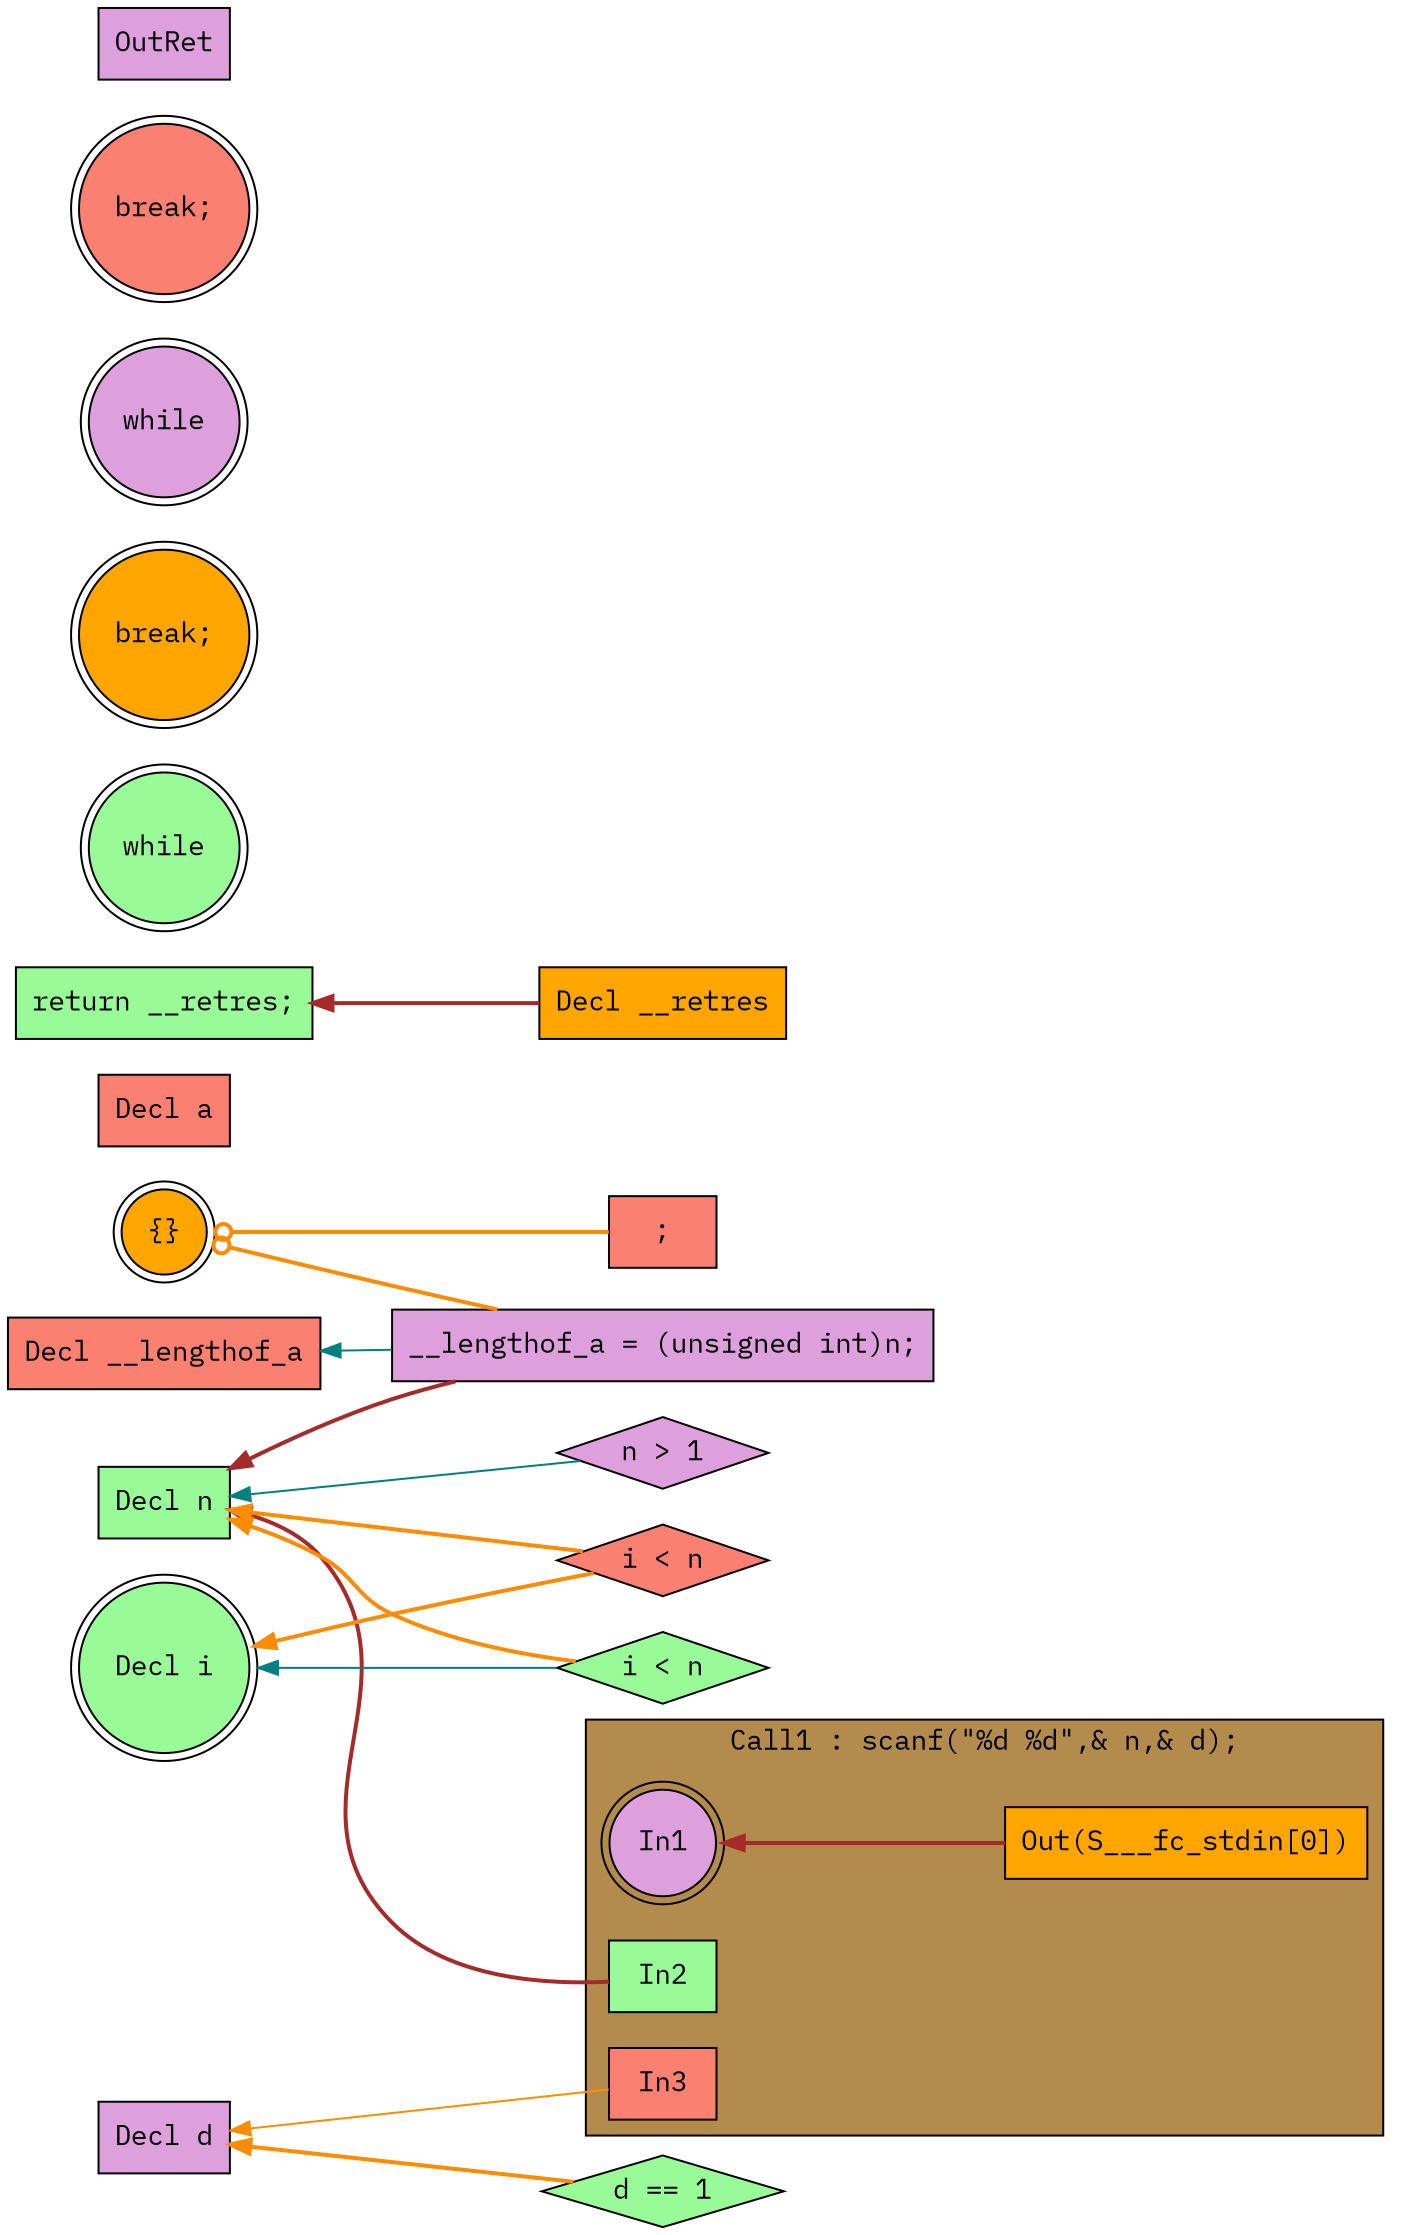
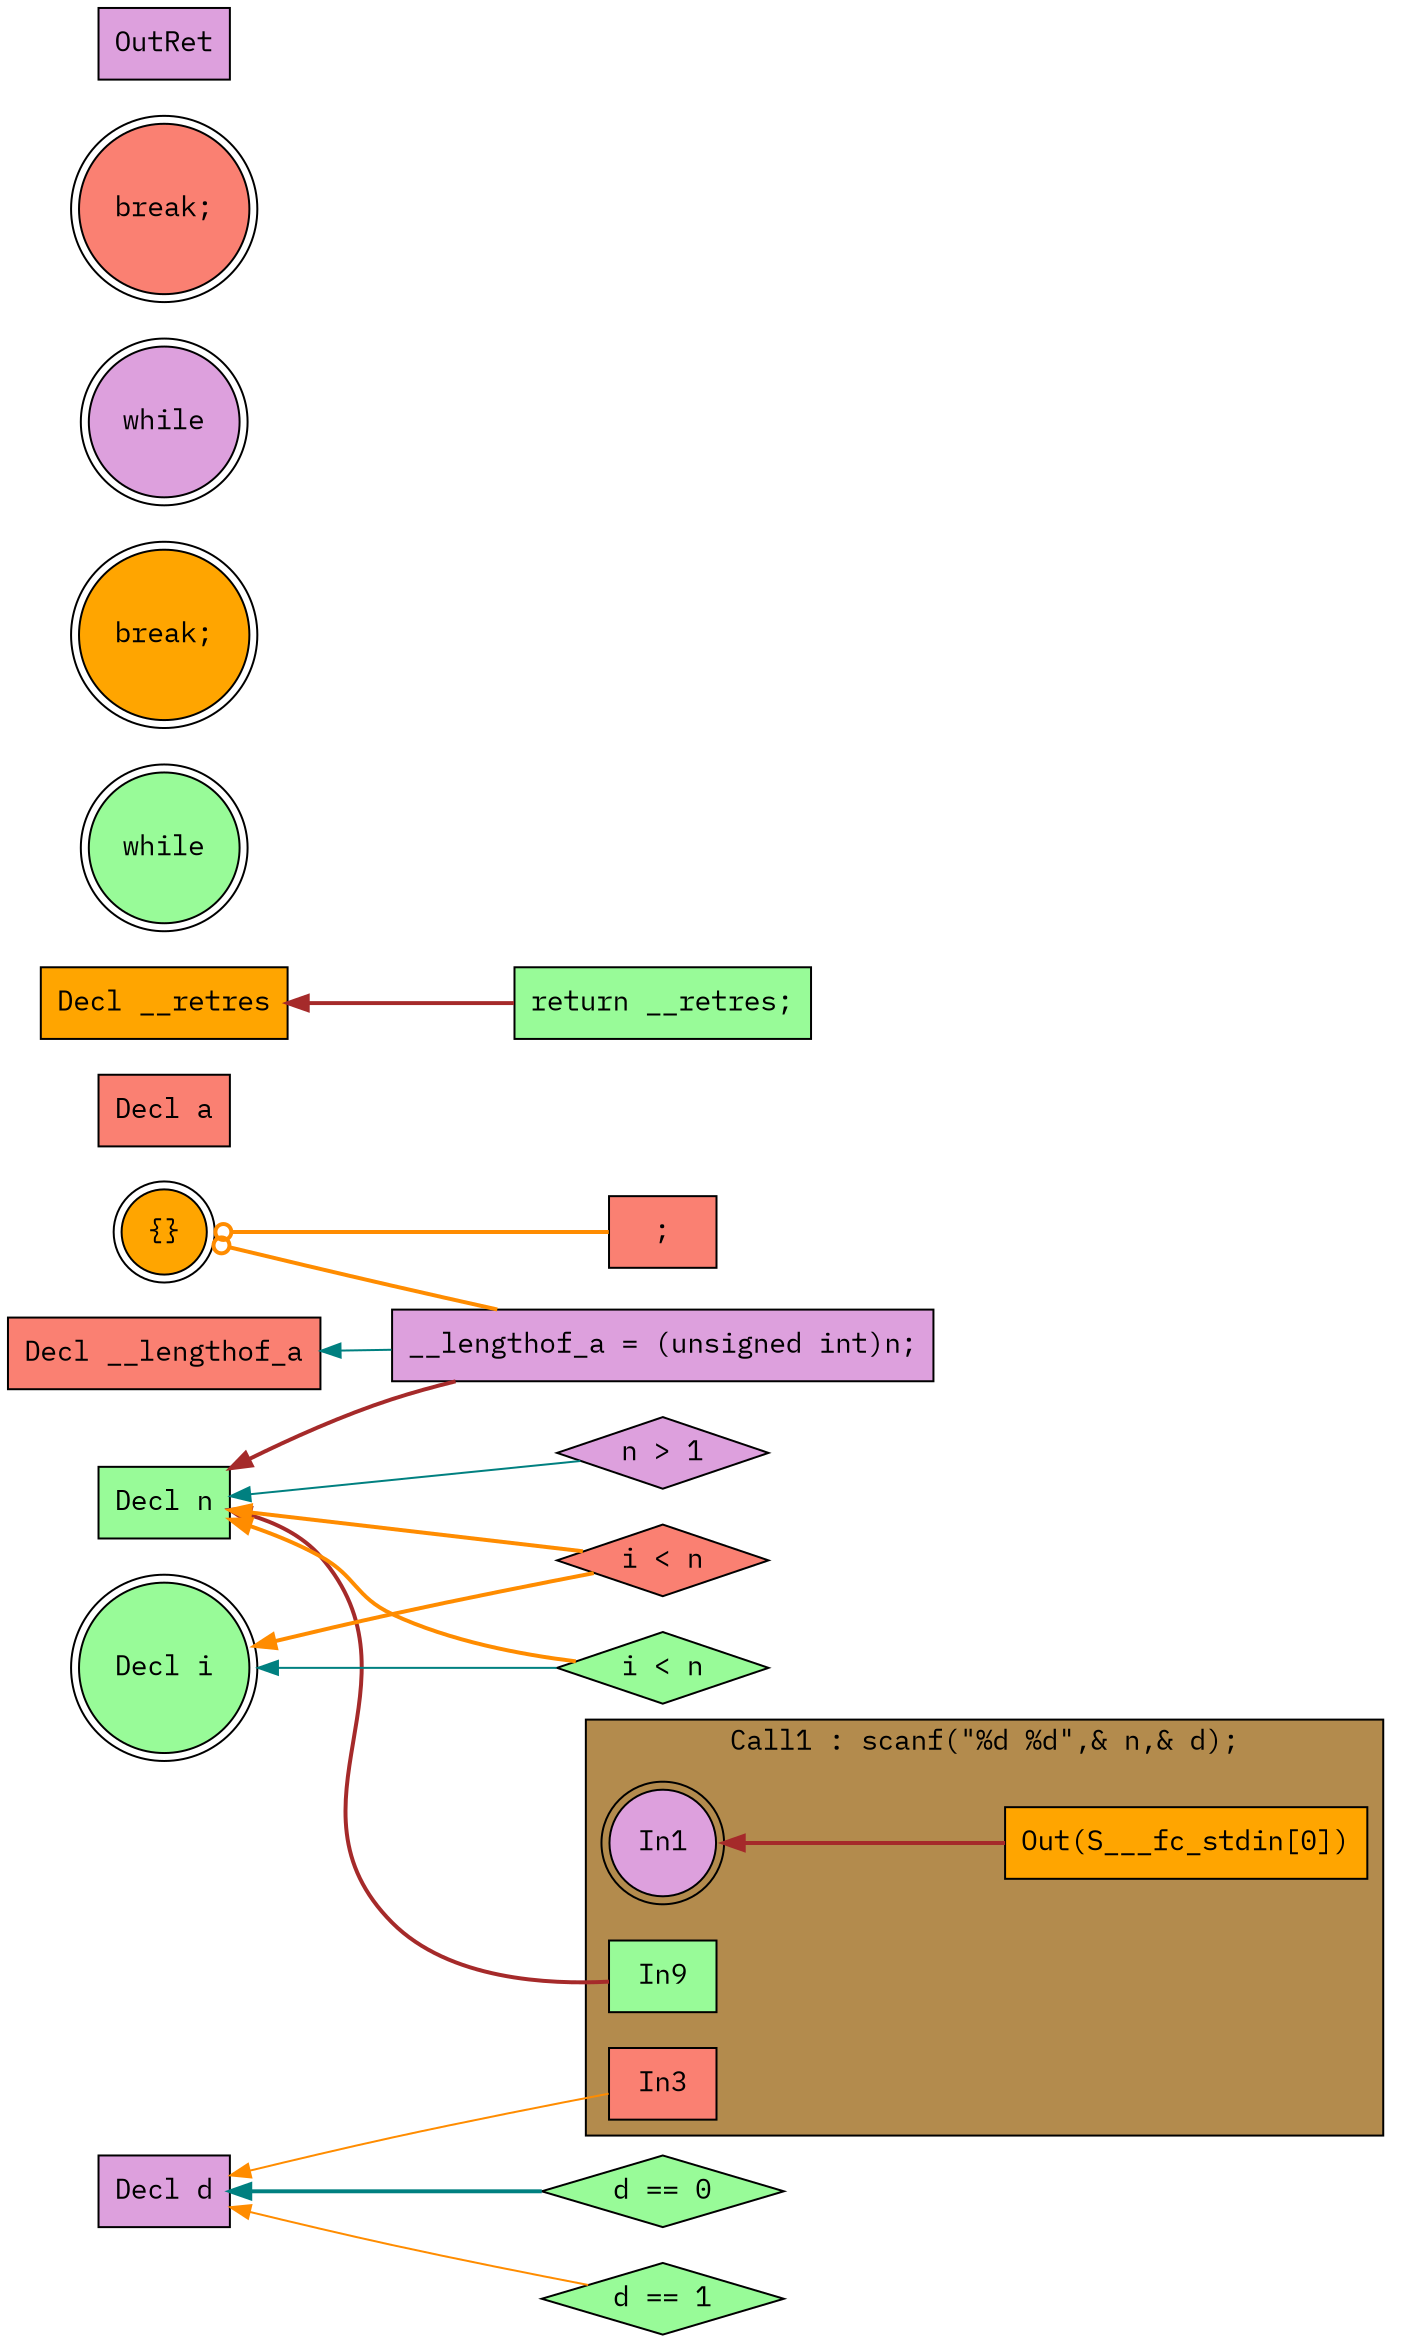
(436, 1003) -> (411, 1003)
(663, 1976) -> (663, 1976)
(412, 2164) -> (418, 2251)
none -> (663, 2191)
